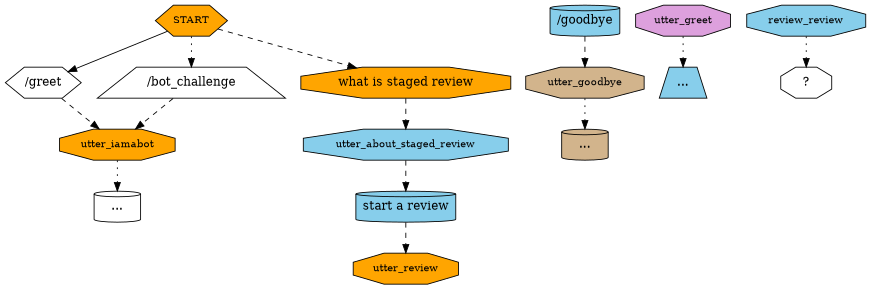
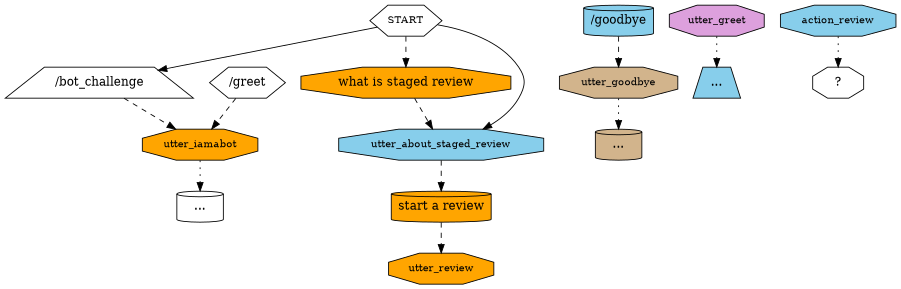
(191, 21) -> (406, 21)
(806, 21) -> (838, 21)
(191, 47) -> (272, 48)
(122, 50) -> (512, 59)
(406, 207) -> (441, 207)
